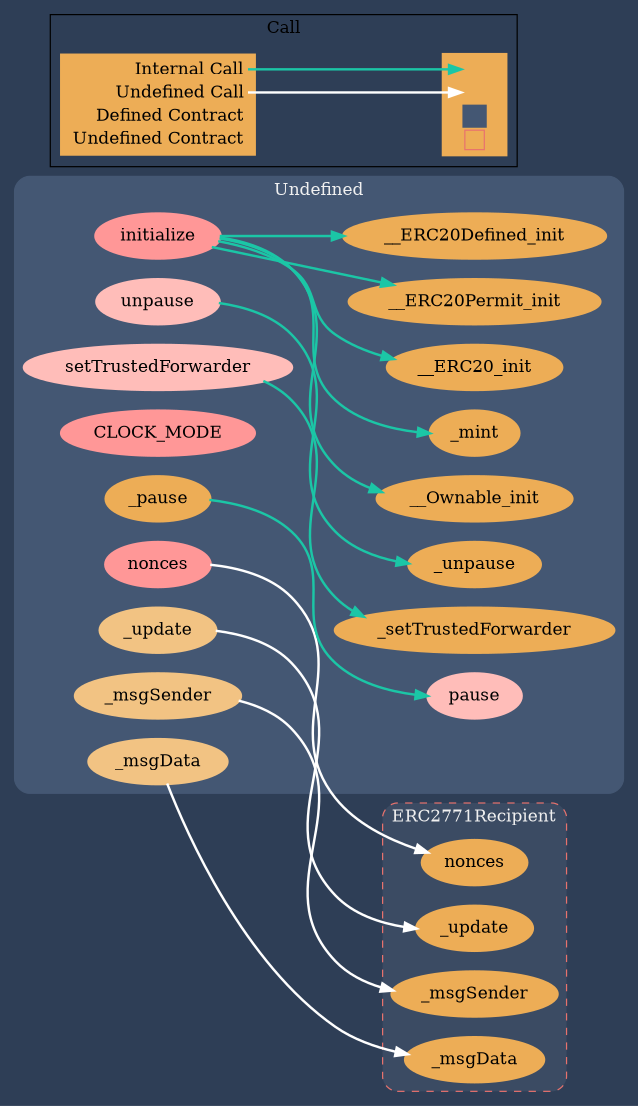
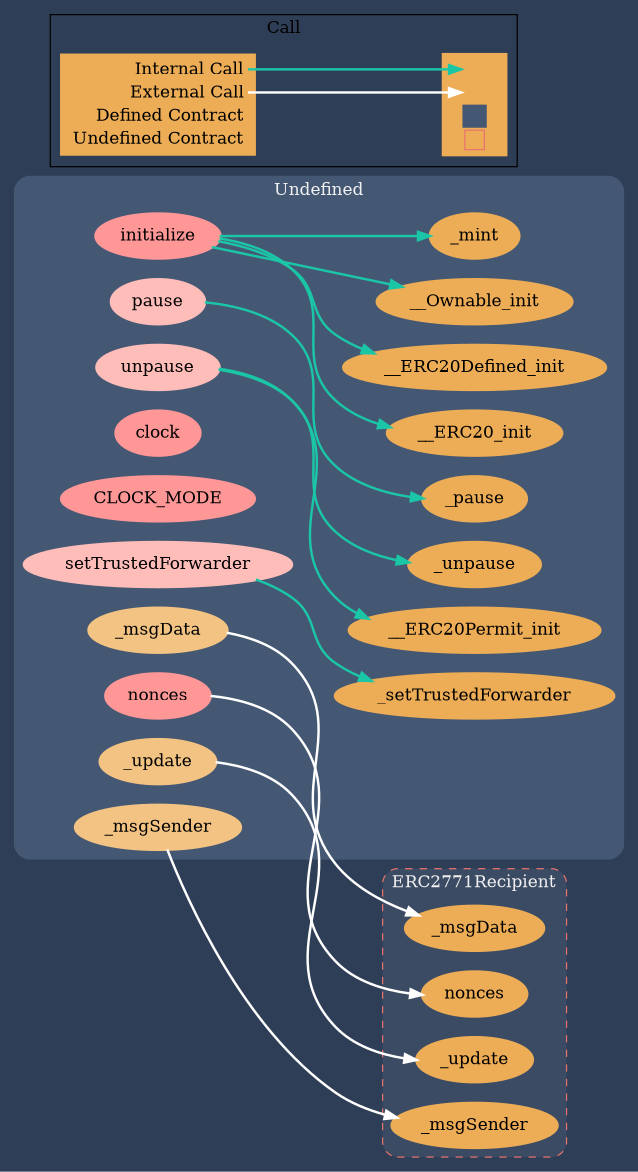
(180, 92) -> (187, 92)
(301, 266) -> (312, 512)
none -> (158, 433)
(313, 596) -> (313, 395)
